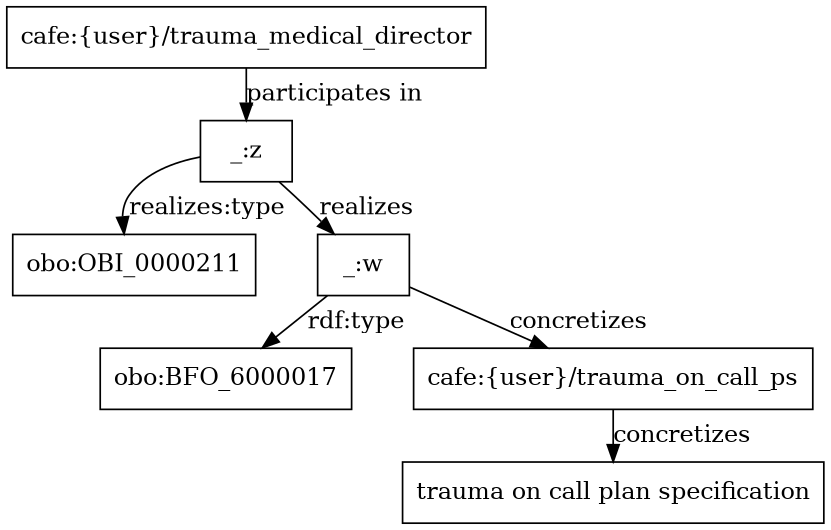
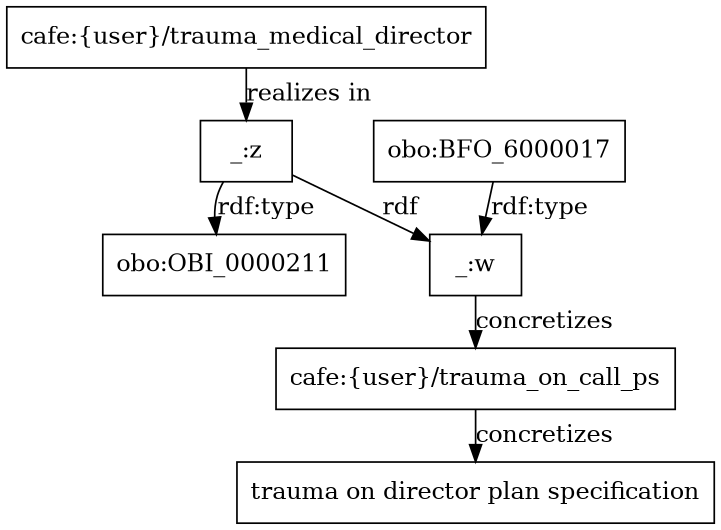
(335, 94) -> (309, 94)
(207, 208) -> (267, 208)
(367, 208) -> (401, 208)
(301, 316) -> (489, 200)
(613, 493) -> (476, 493)
